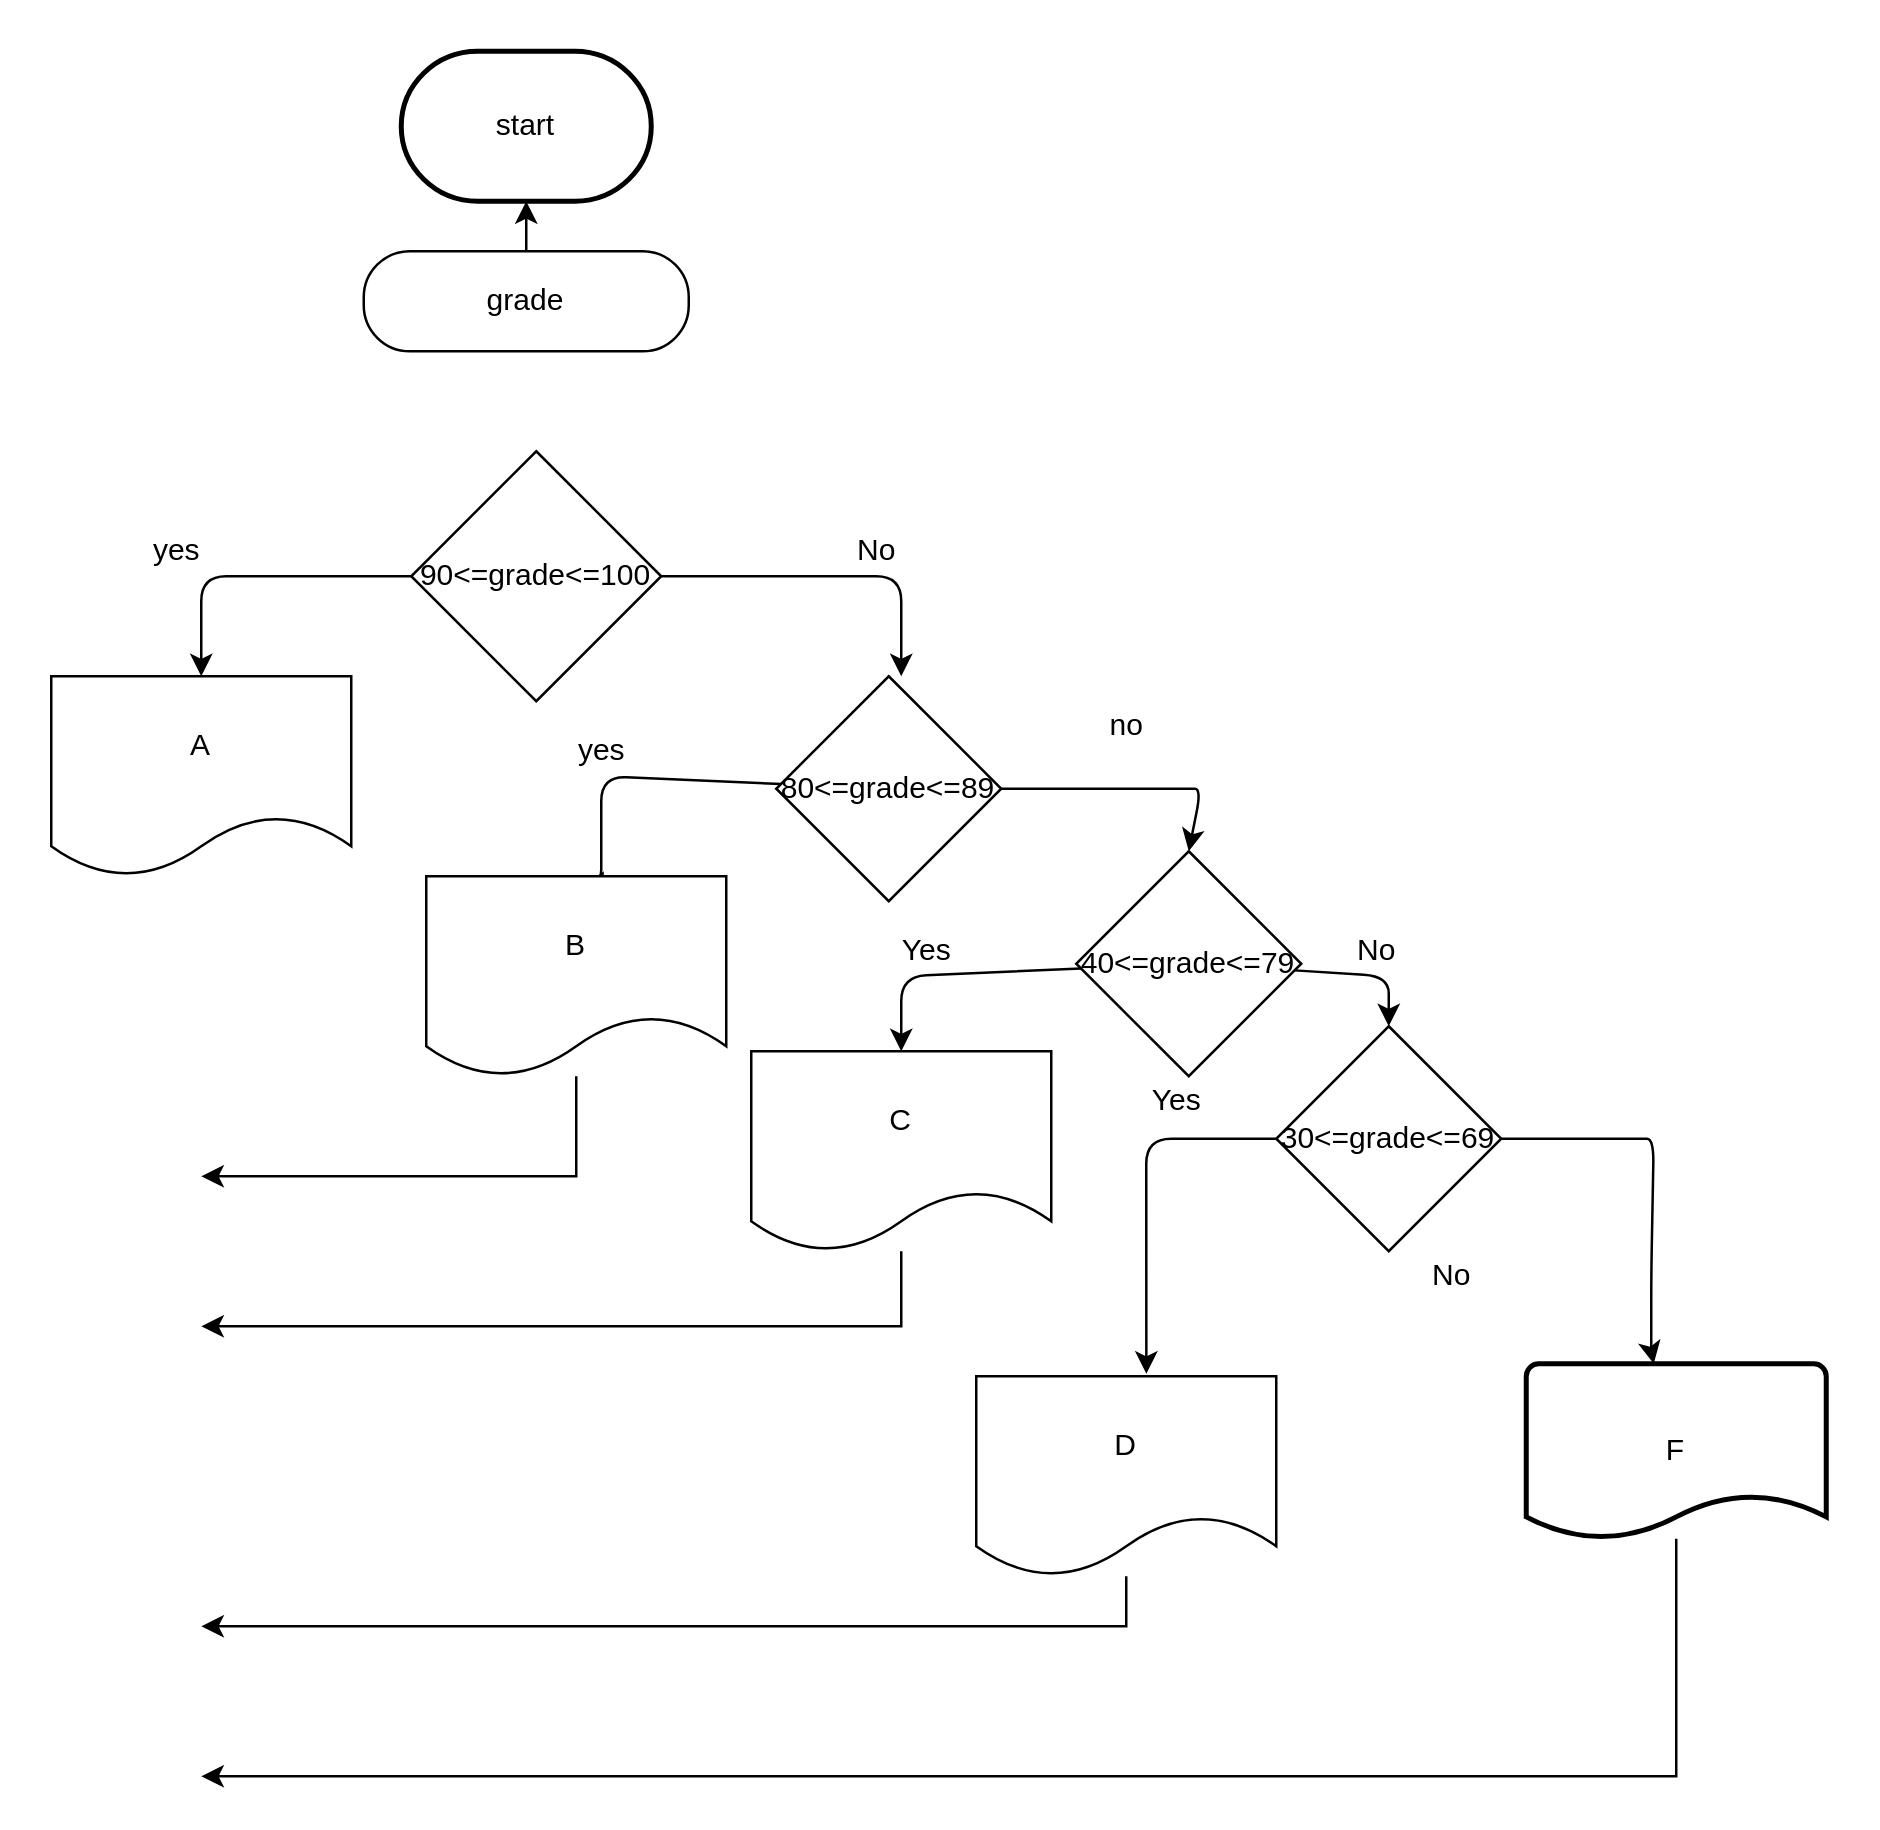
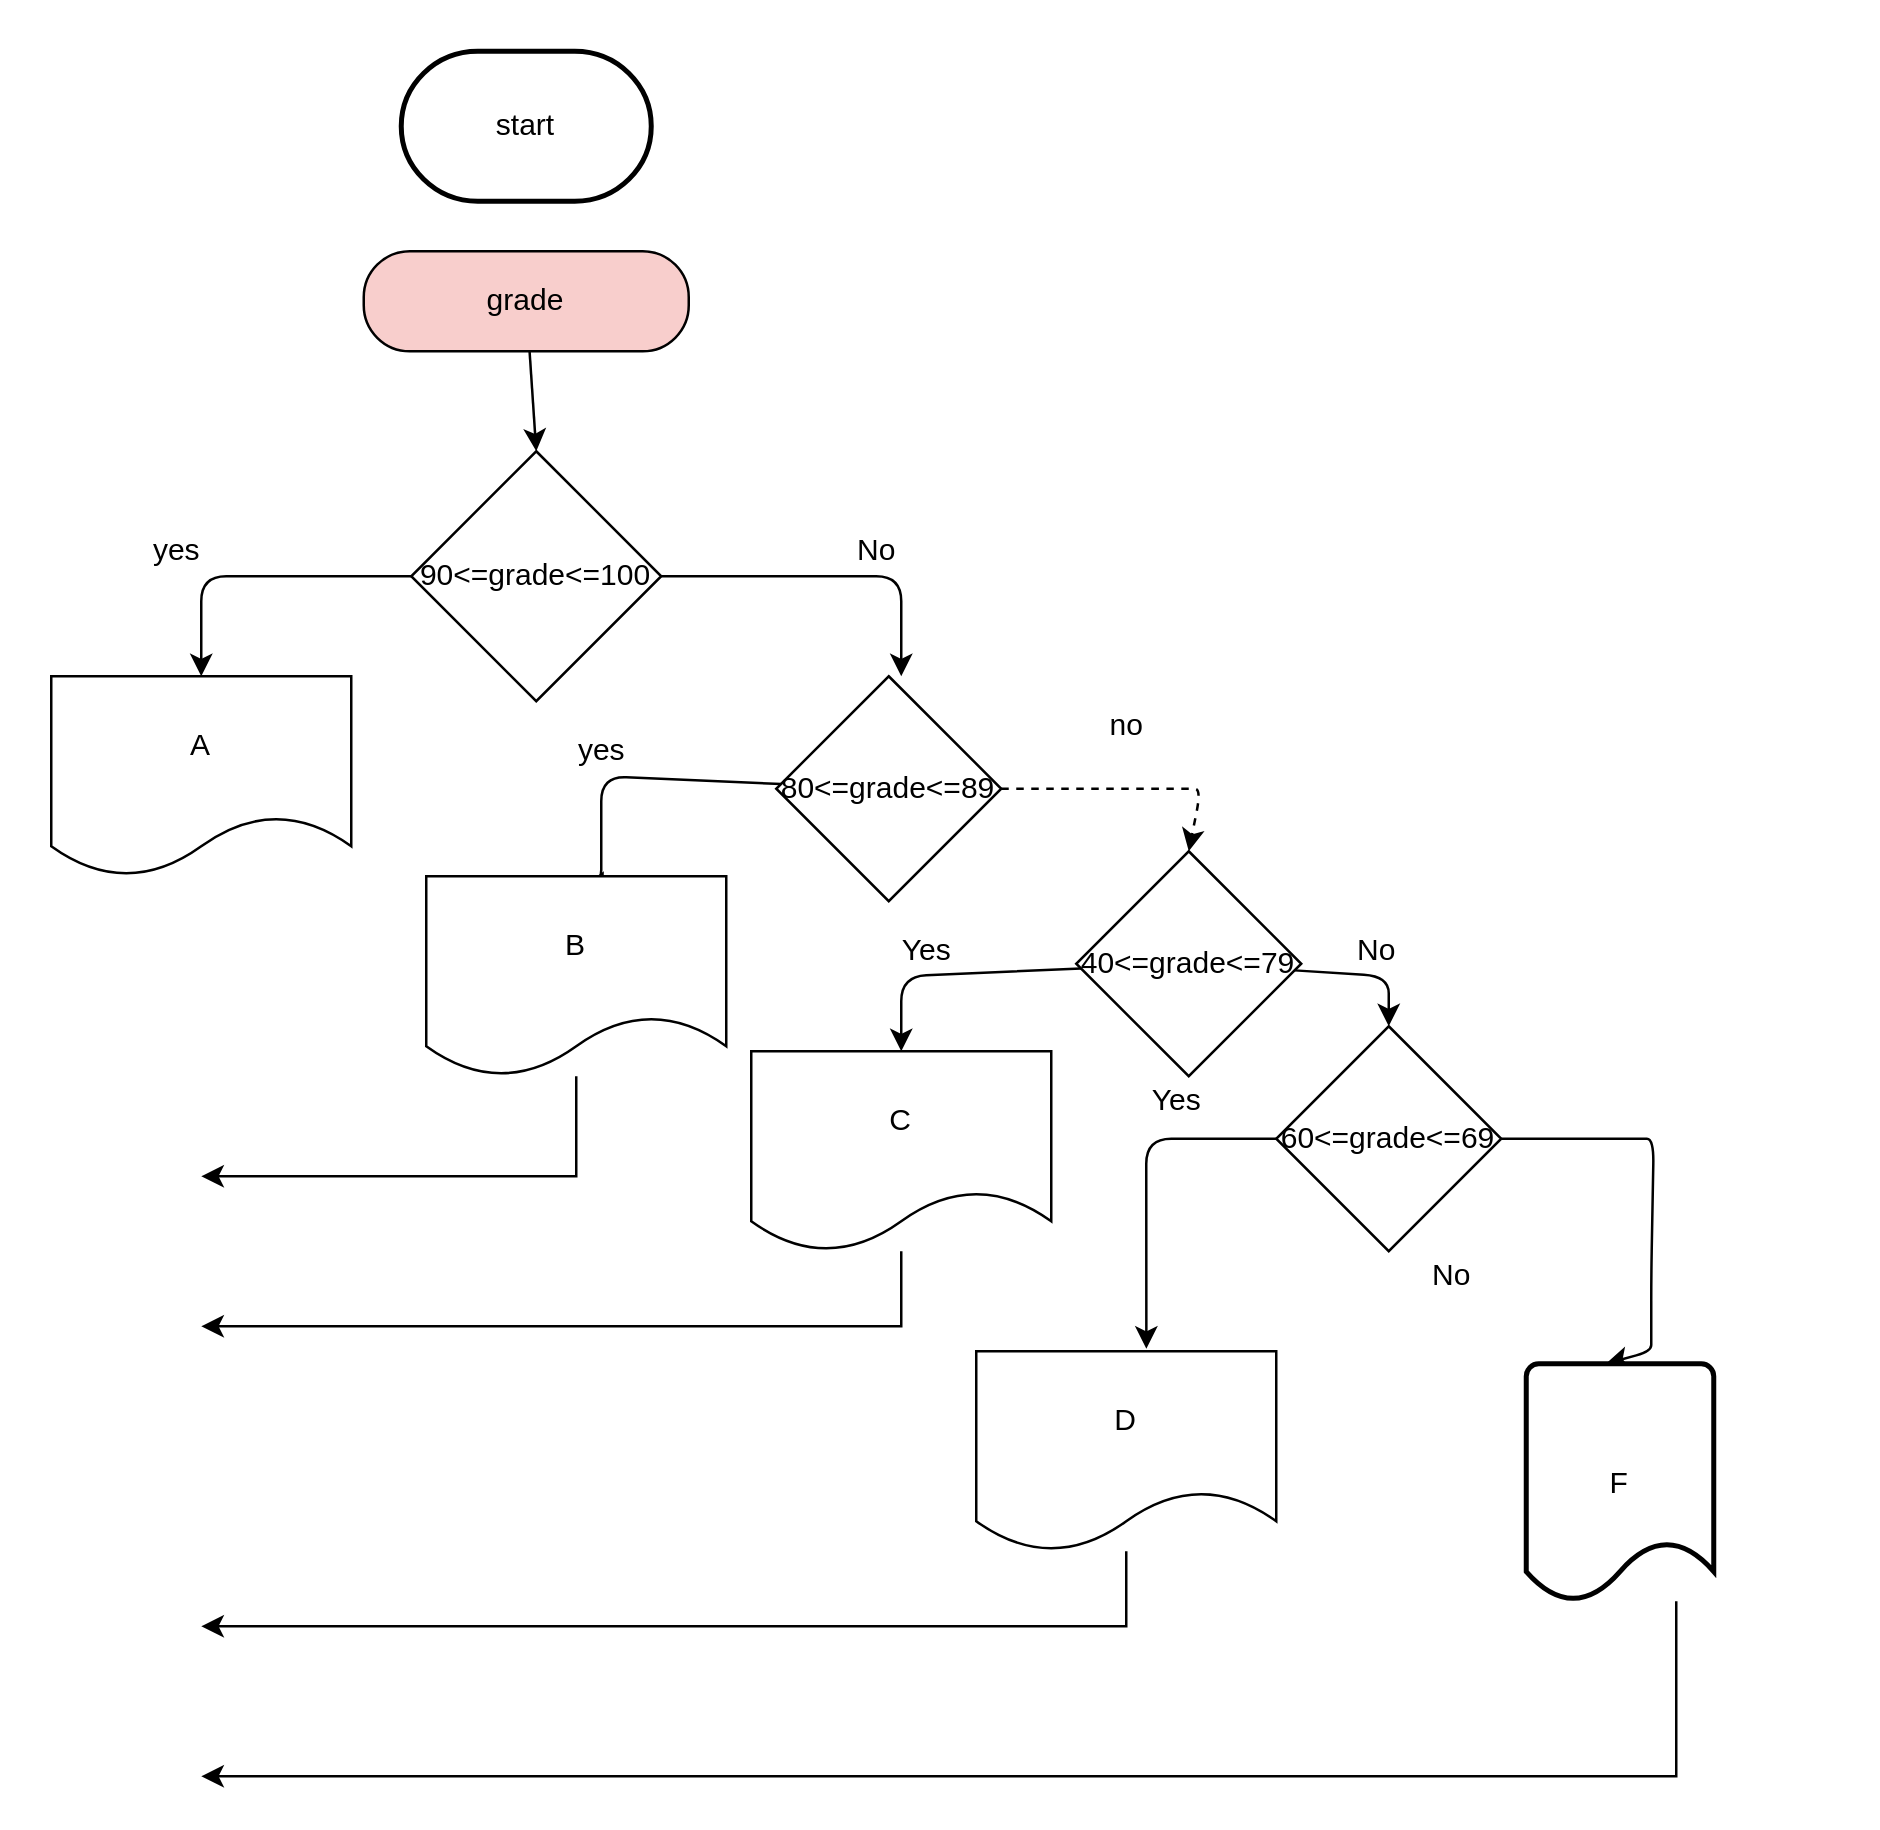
(526, 234) -> (532, 393)
(526, 301) -> (526, 301)
(1119, 789) -> (1119, 789)
(1389, 1139) -> (1389, 1139)
(1676, 1451) -> (1620, 1483)
(1126, 1476) -> (1126, 1451)
